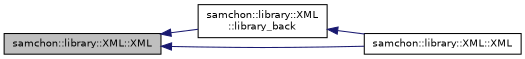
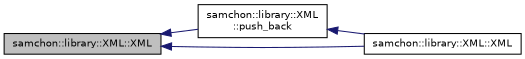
(263, 21) -> (263, 21)
